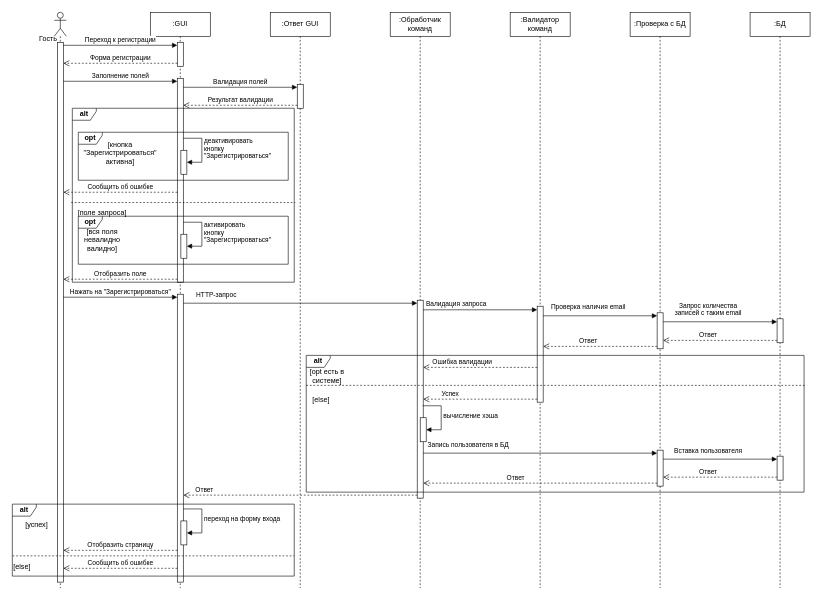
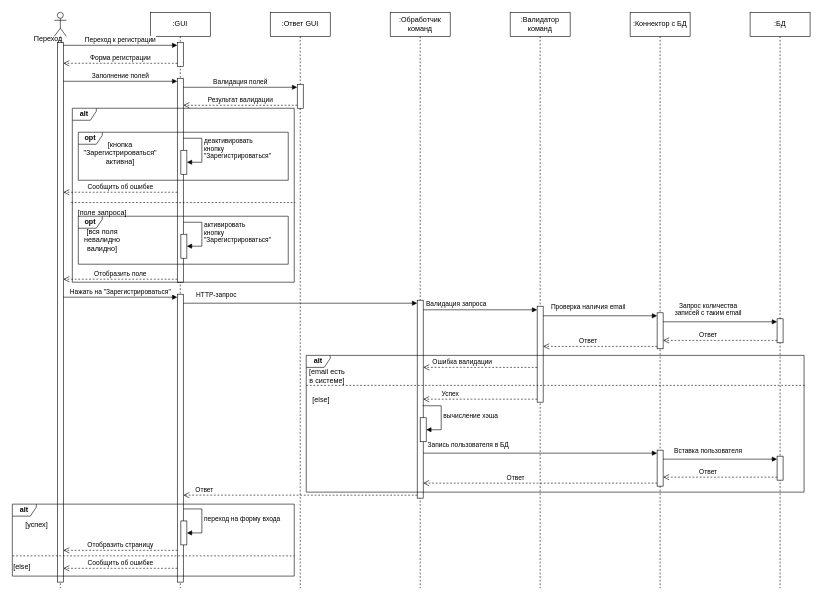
(660, 24) -> (660, 24)
(48, 39) -> (48, 39)
(327, 377) -> (327, 377)
